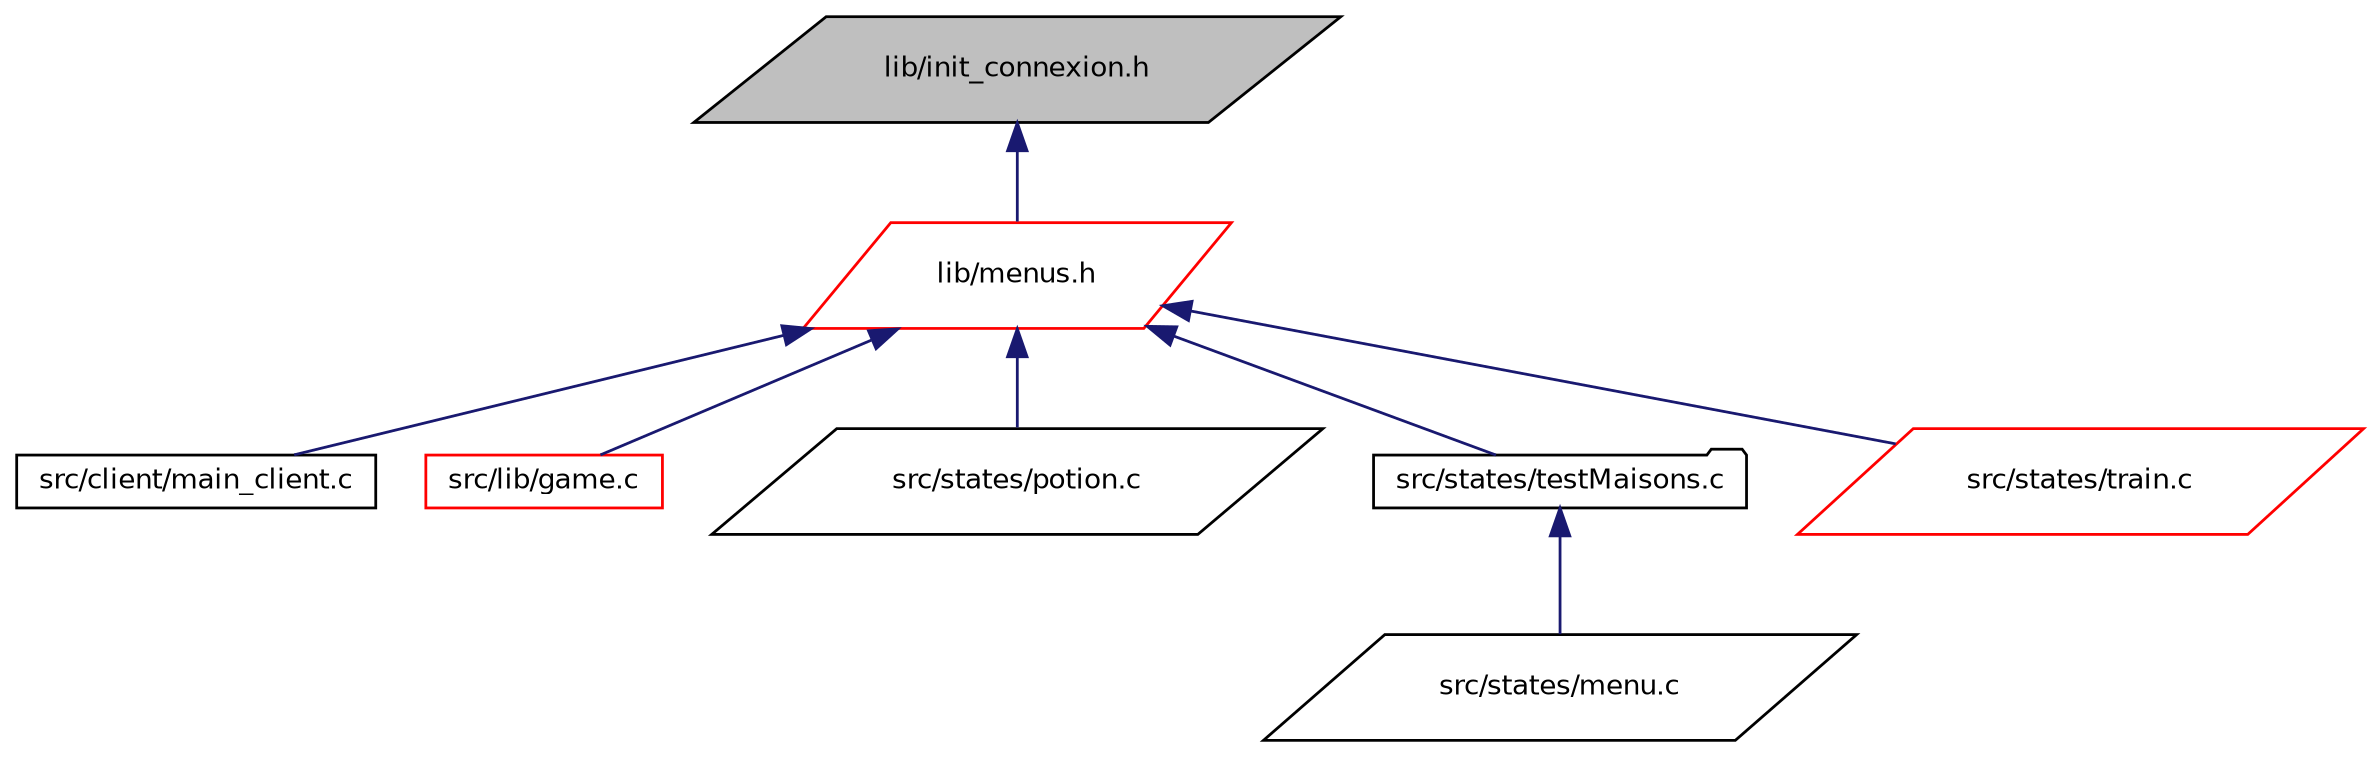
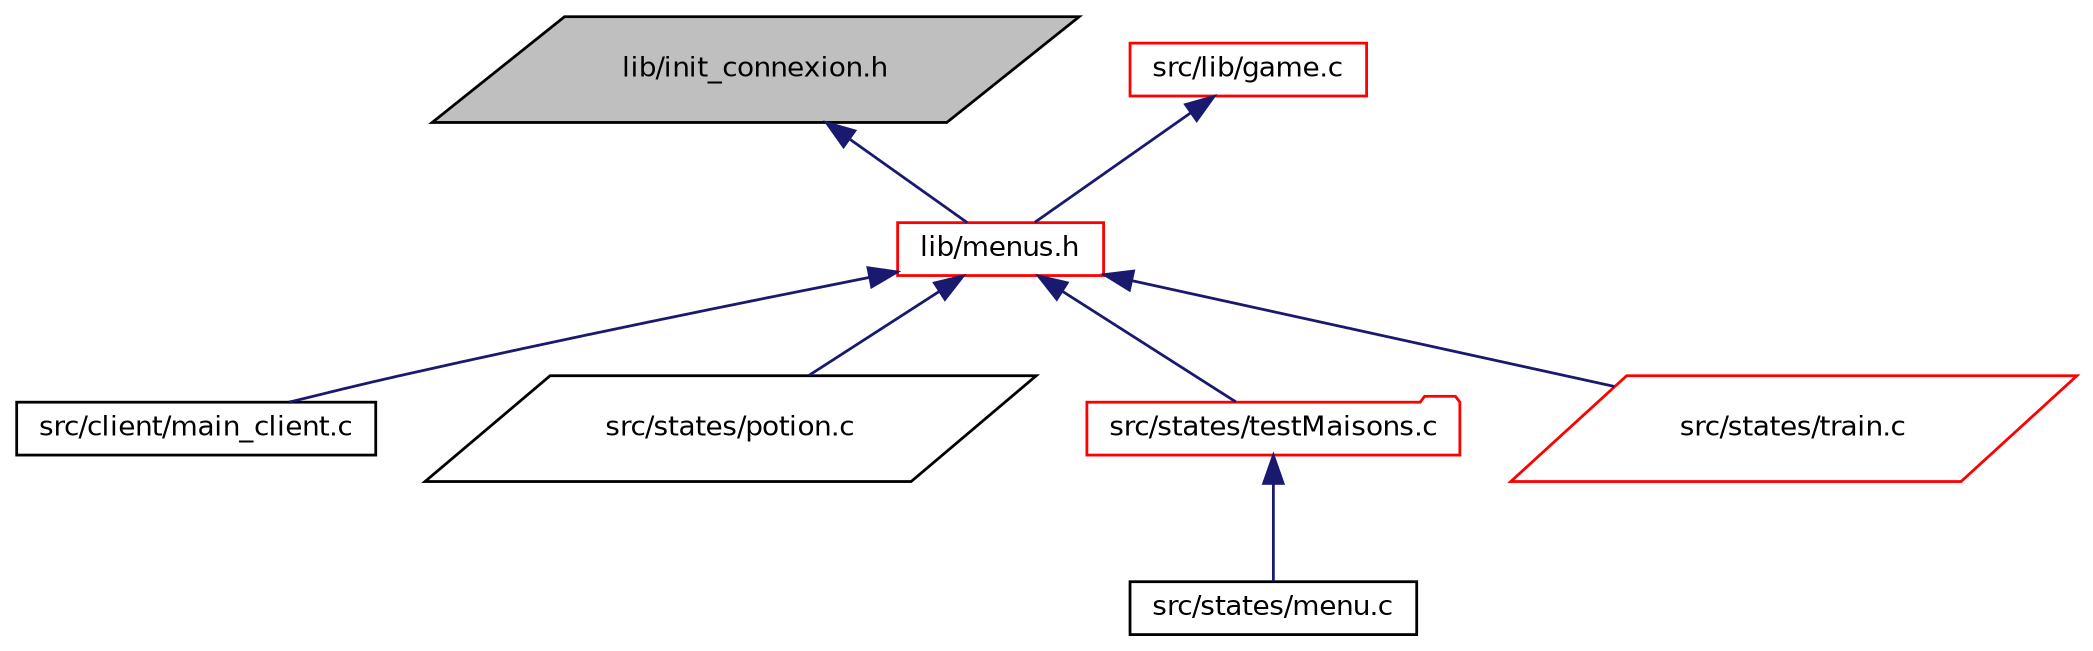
(1017, 276) -> (1001, 249)
(736, 397) -> (1113, 168)
(1560, 482) -> (1273, 429)
(1560, 687) -> (1273, 608)
